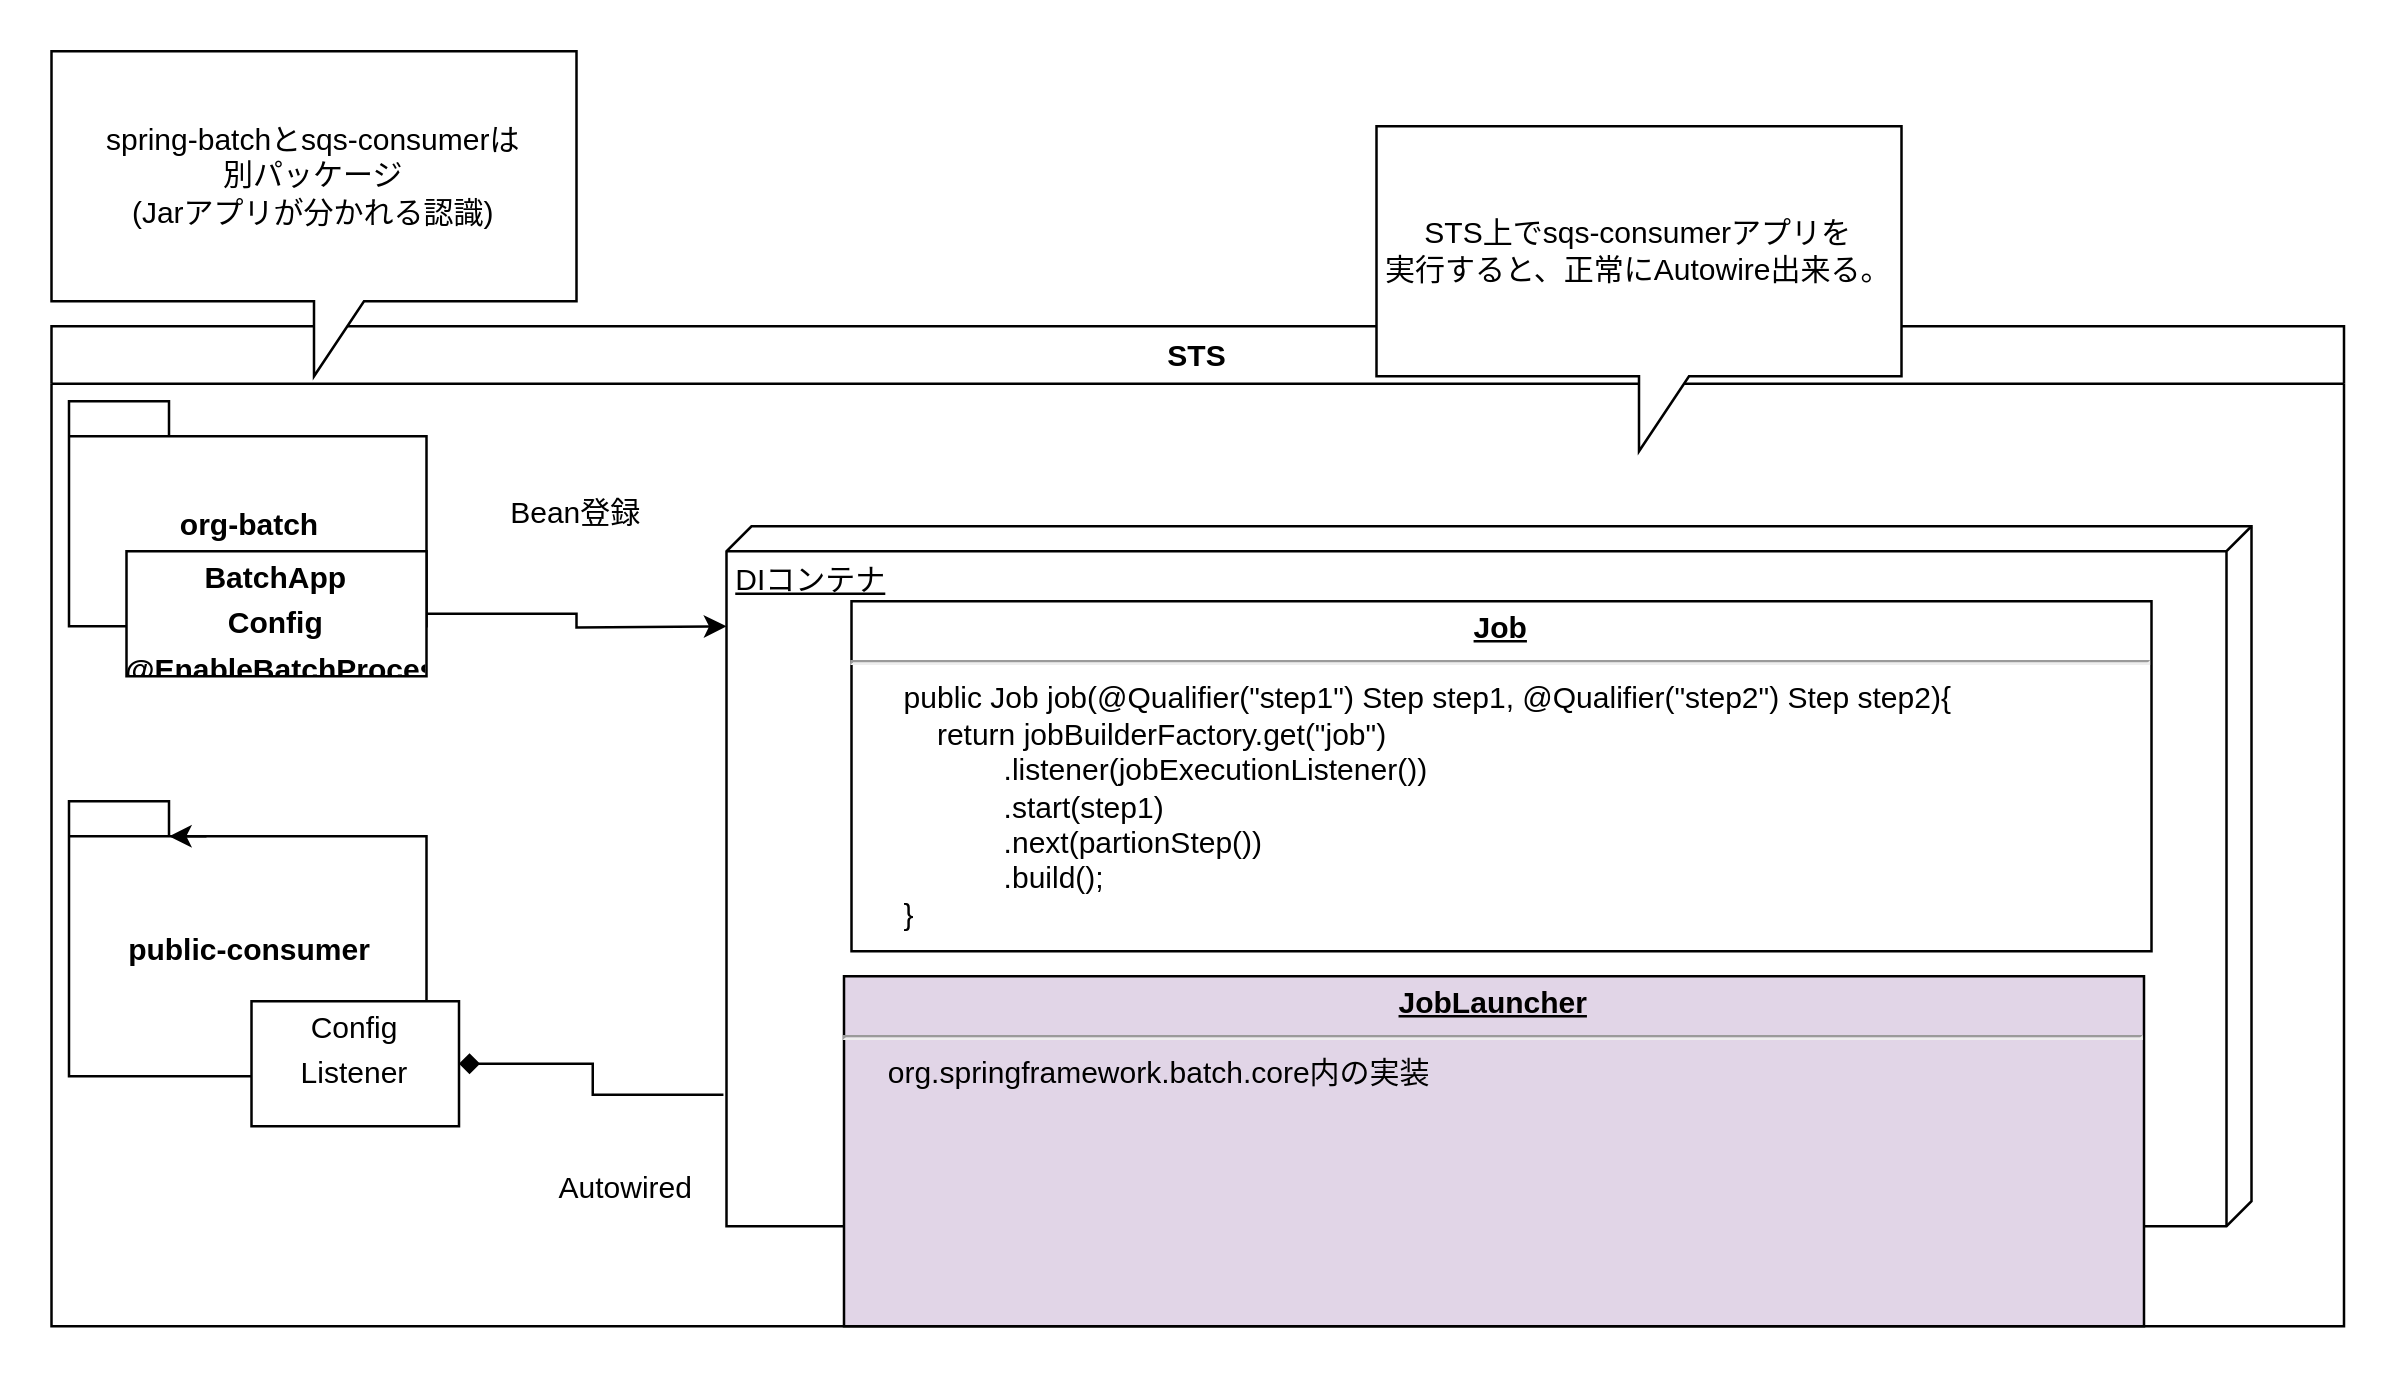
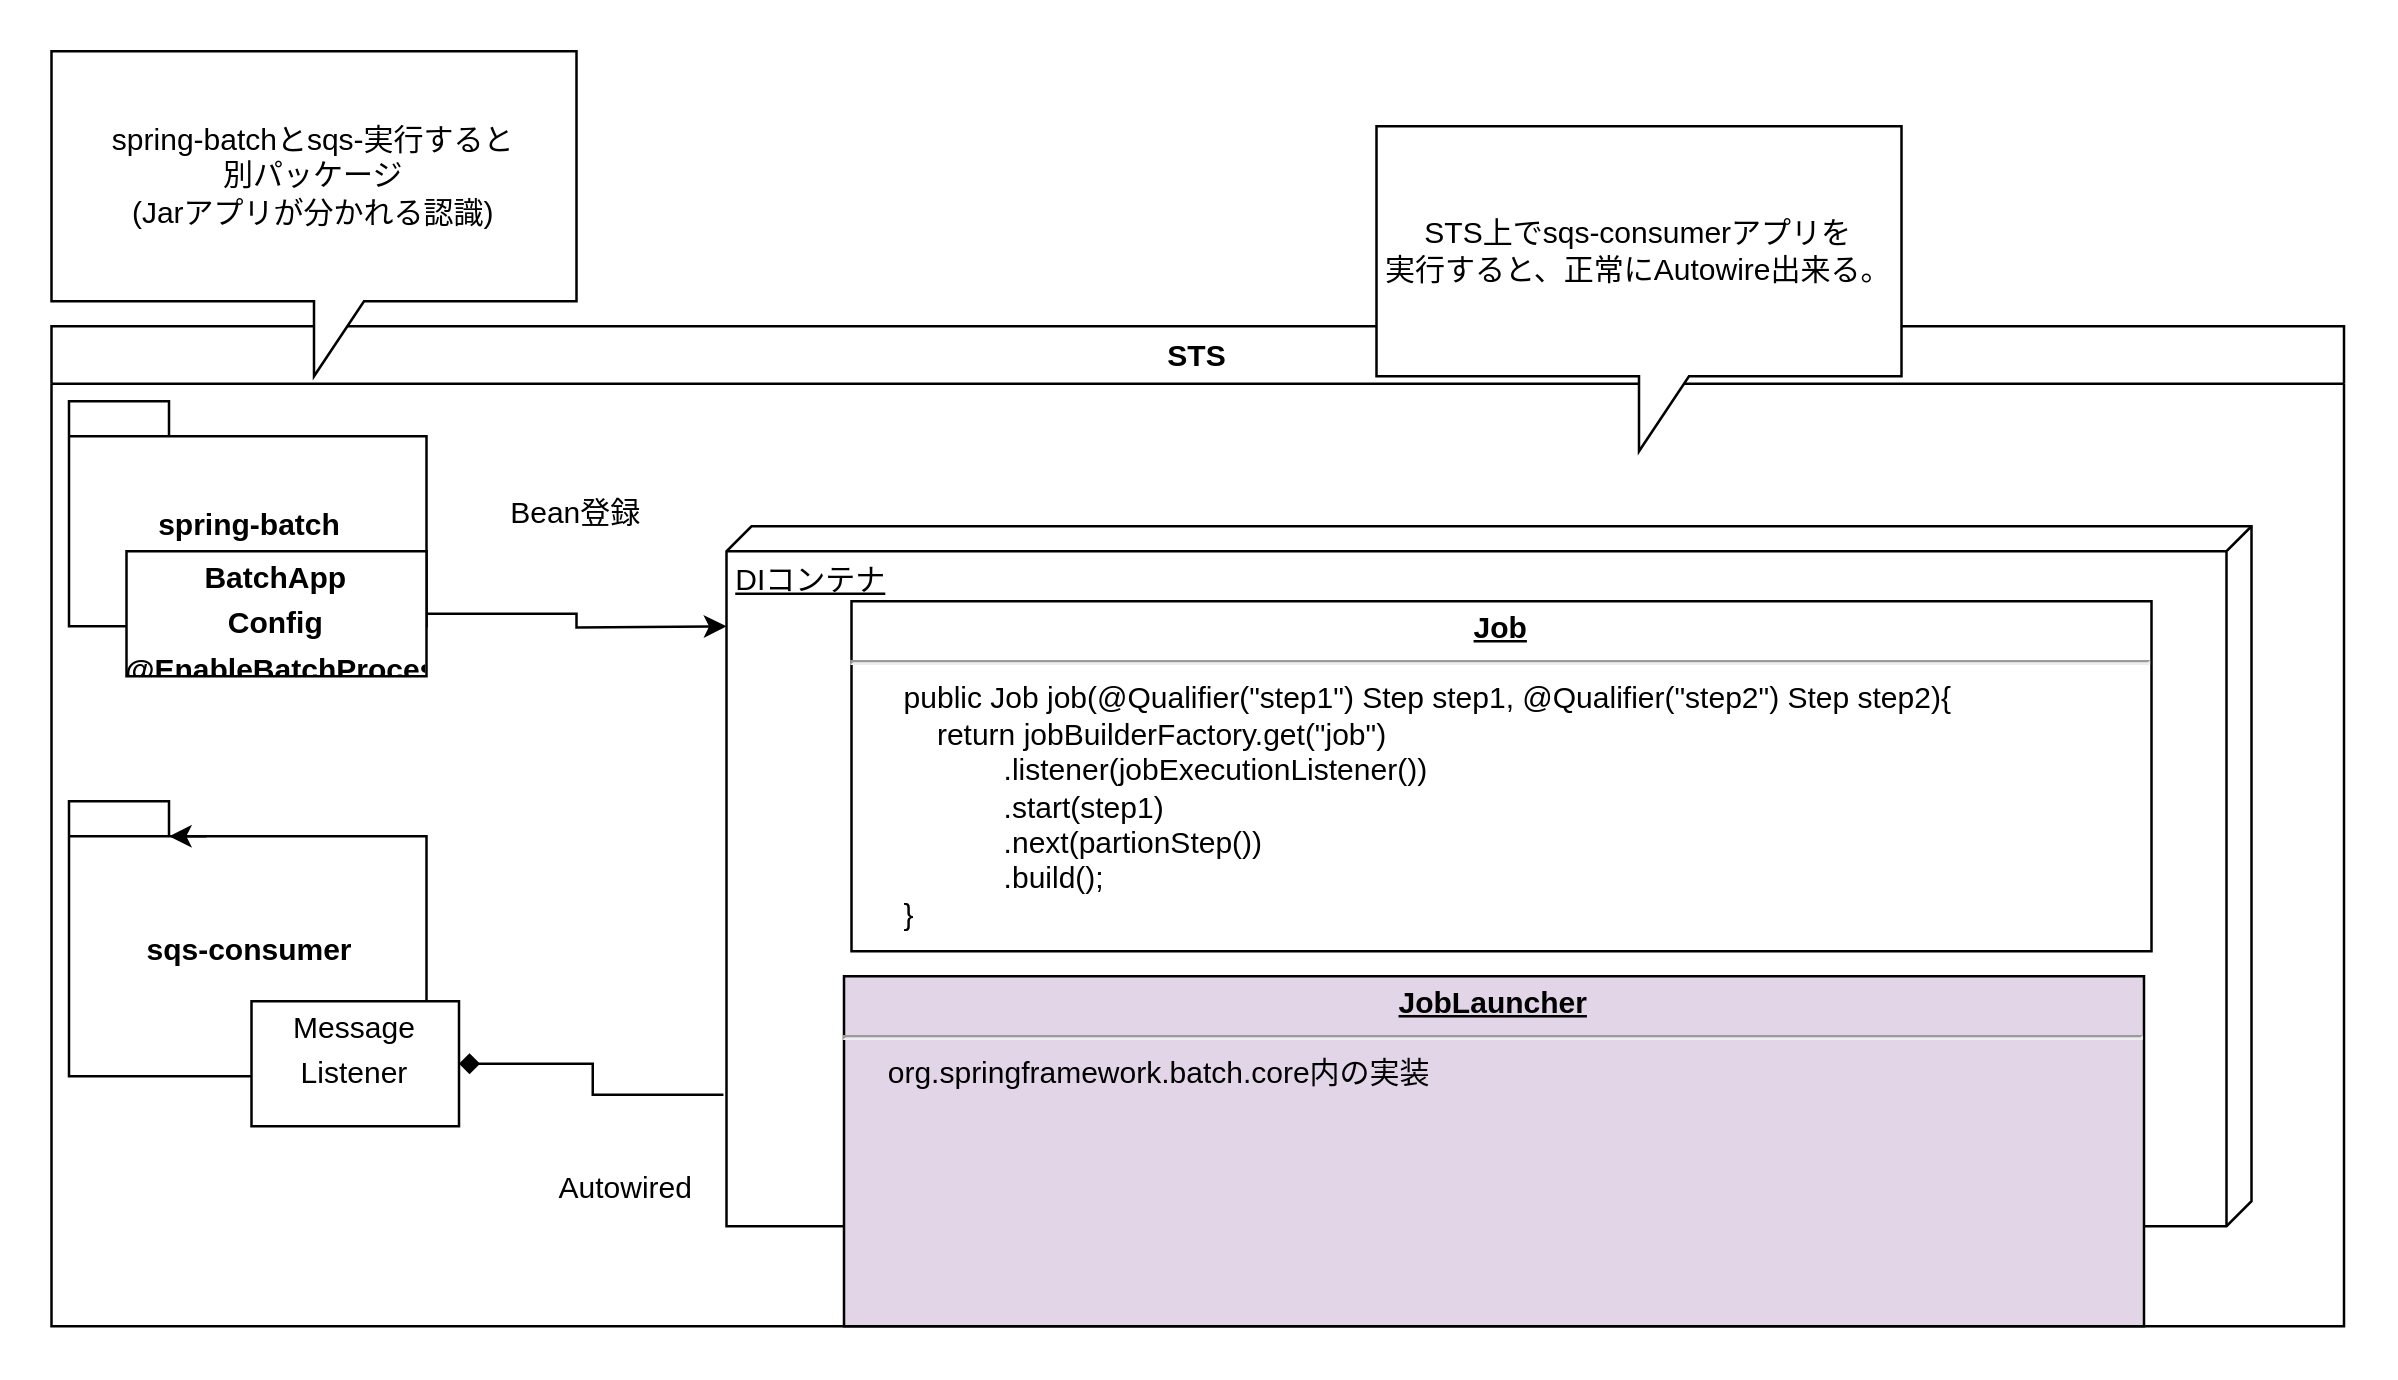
(314, 176) -> (314, 176)
(250, 526) -> (250, 526)
(250, 951) -> (250, 951)
(315, 1037) -> (315, 1037)
